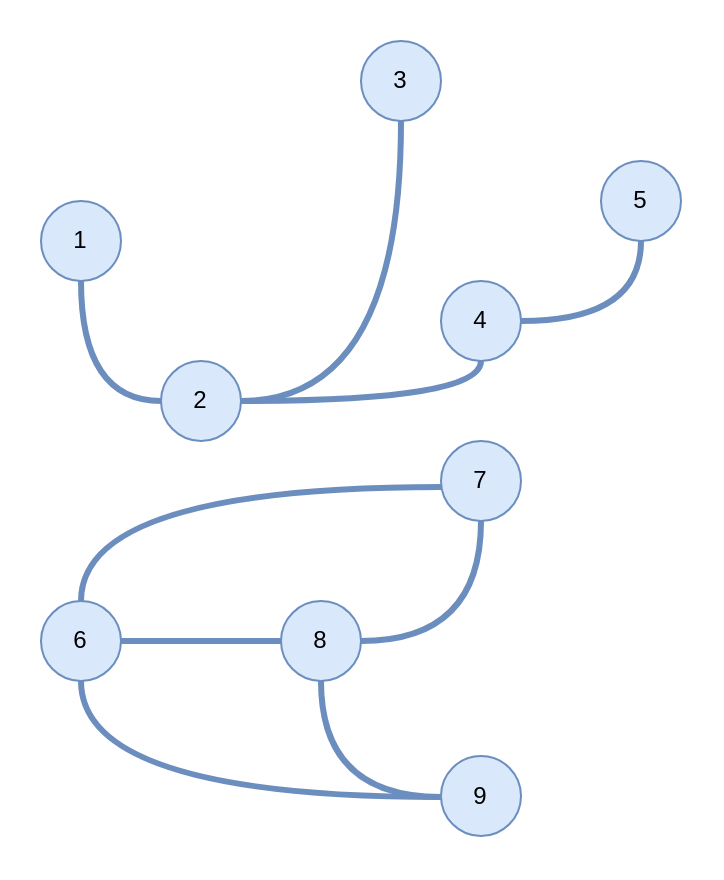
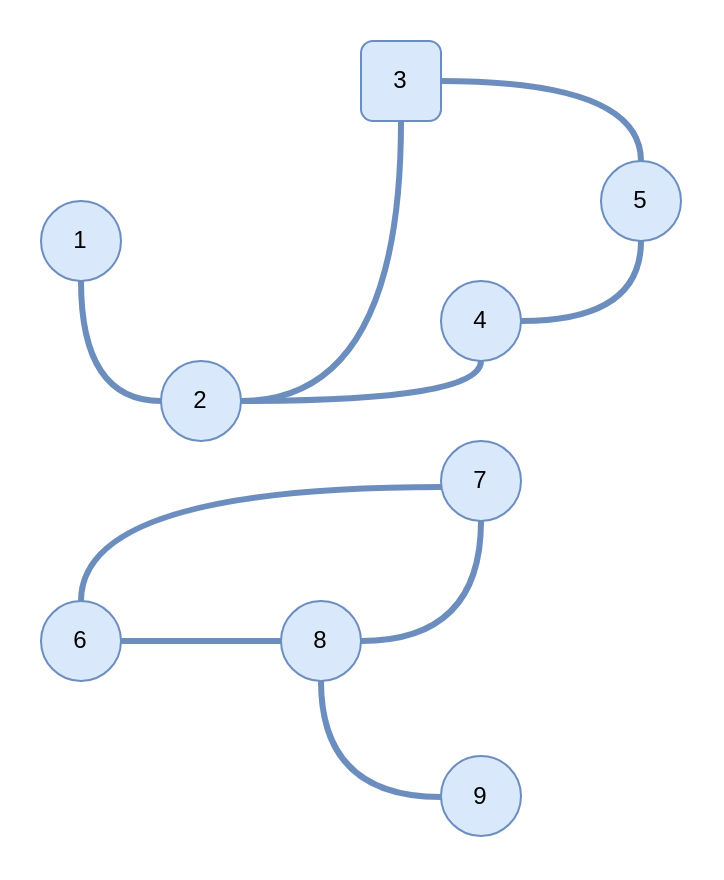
(401, 81) -> (401, 81)
none -> (557, 91)
(221, 780) -> none
